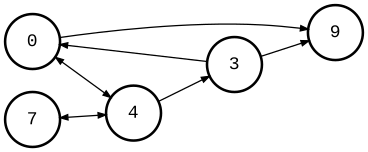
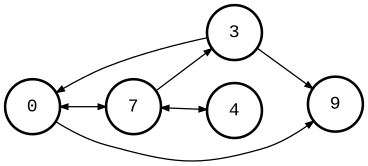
(83, 77) -> (83, 107)
(180, 91) -> (181, 72)
